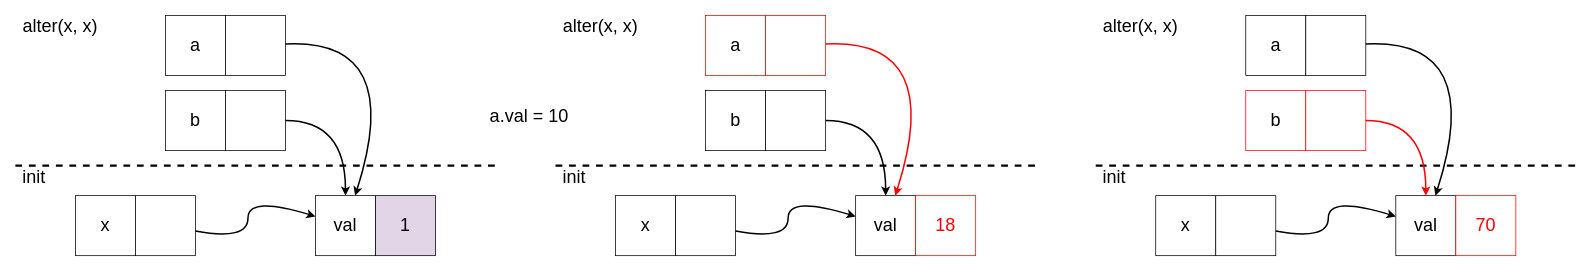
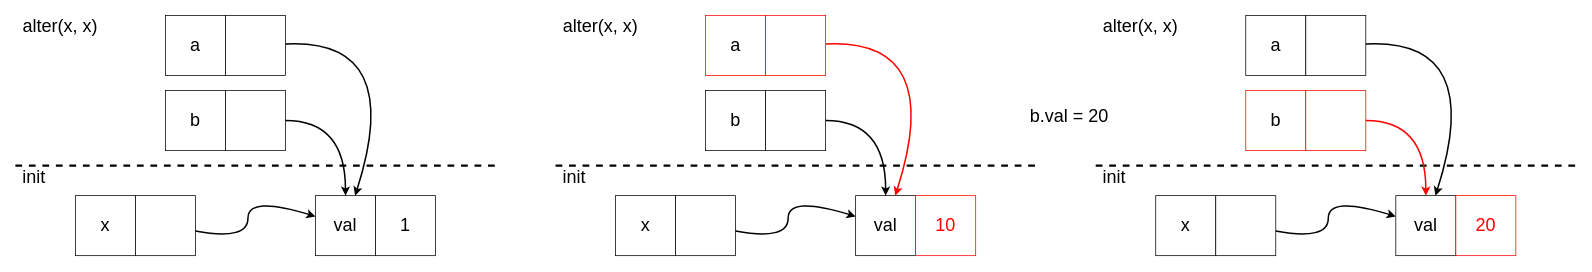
(529, 117) -> none
none -> (1069, 117)
(405, 225) -> (405, 225)
(945, 225) -> (945, 225)
(1485, 225) -> (1485, 225)
